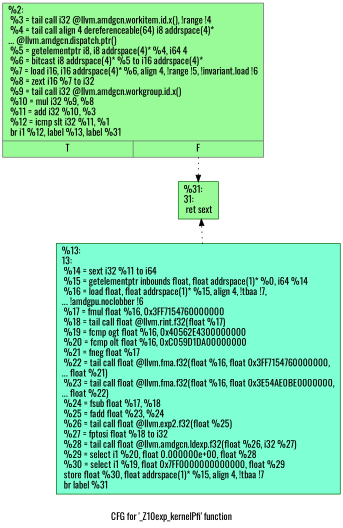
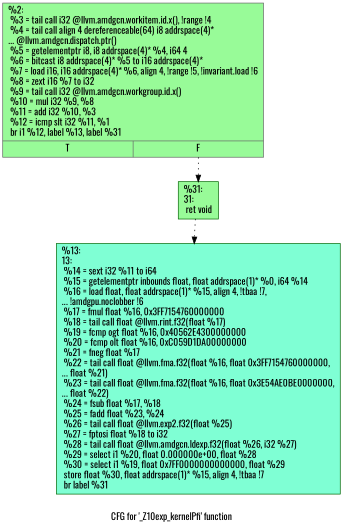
(198, 210) -> (198, 210)
(202, 235) -> (195, 228)
